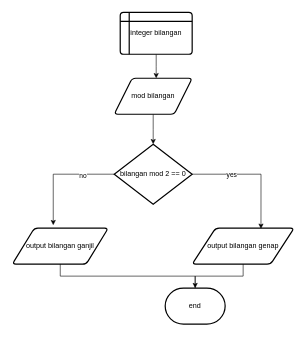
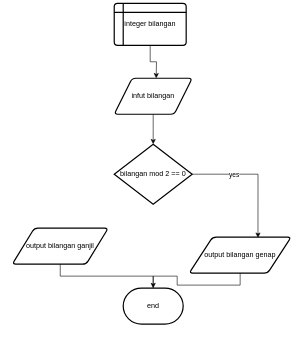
(156, 33) -> (150, 24)
(153, 96) -> (153, 96)
(83, 174) -> none
(243, 246) -> (240, 255)
(195, 306) -> (153, 306)
